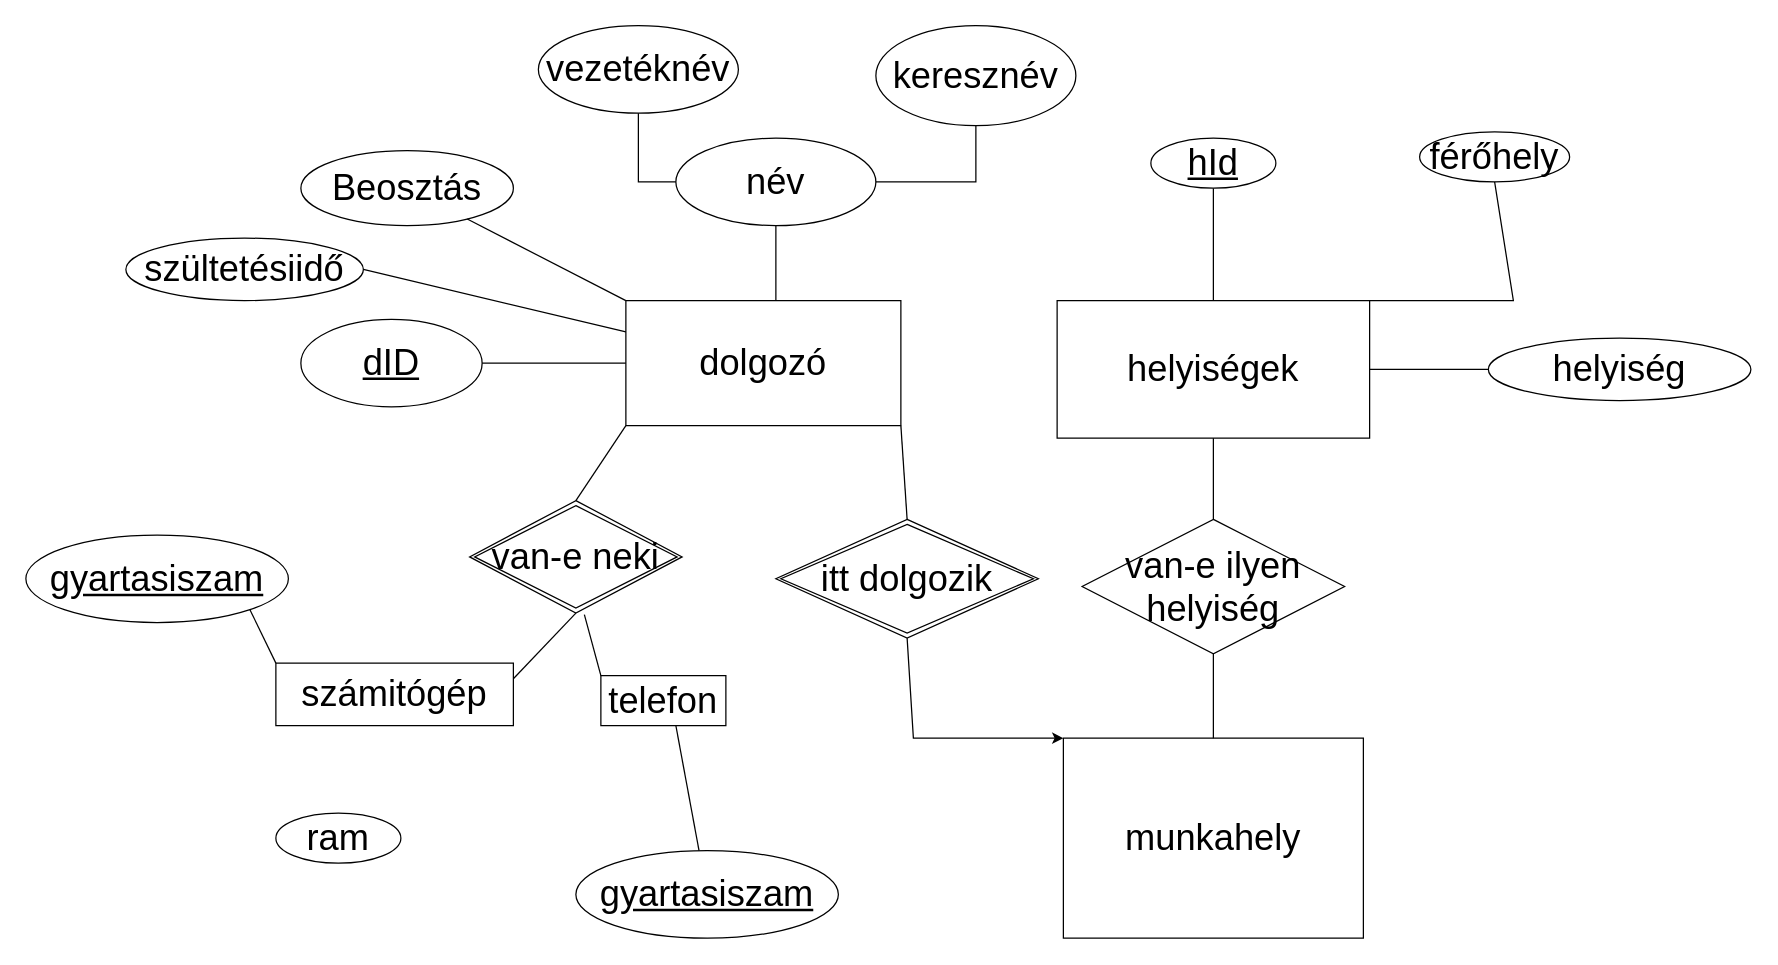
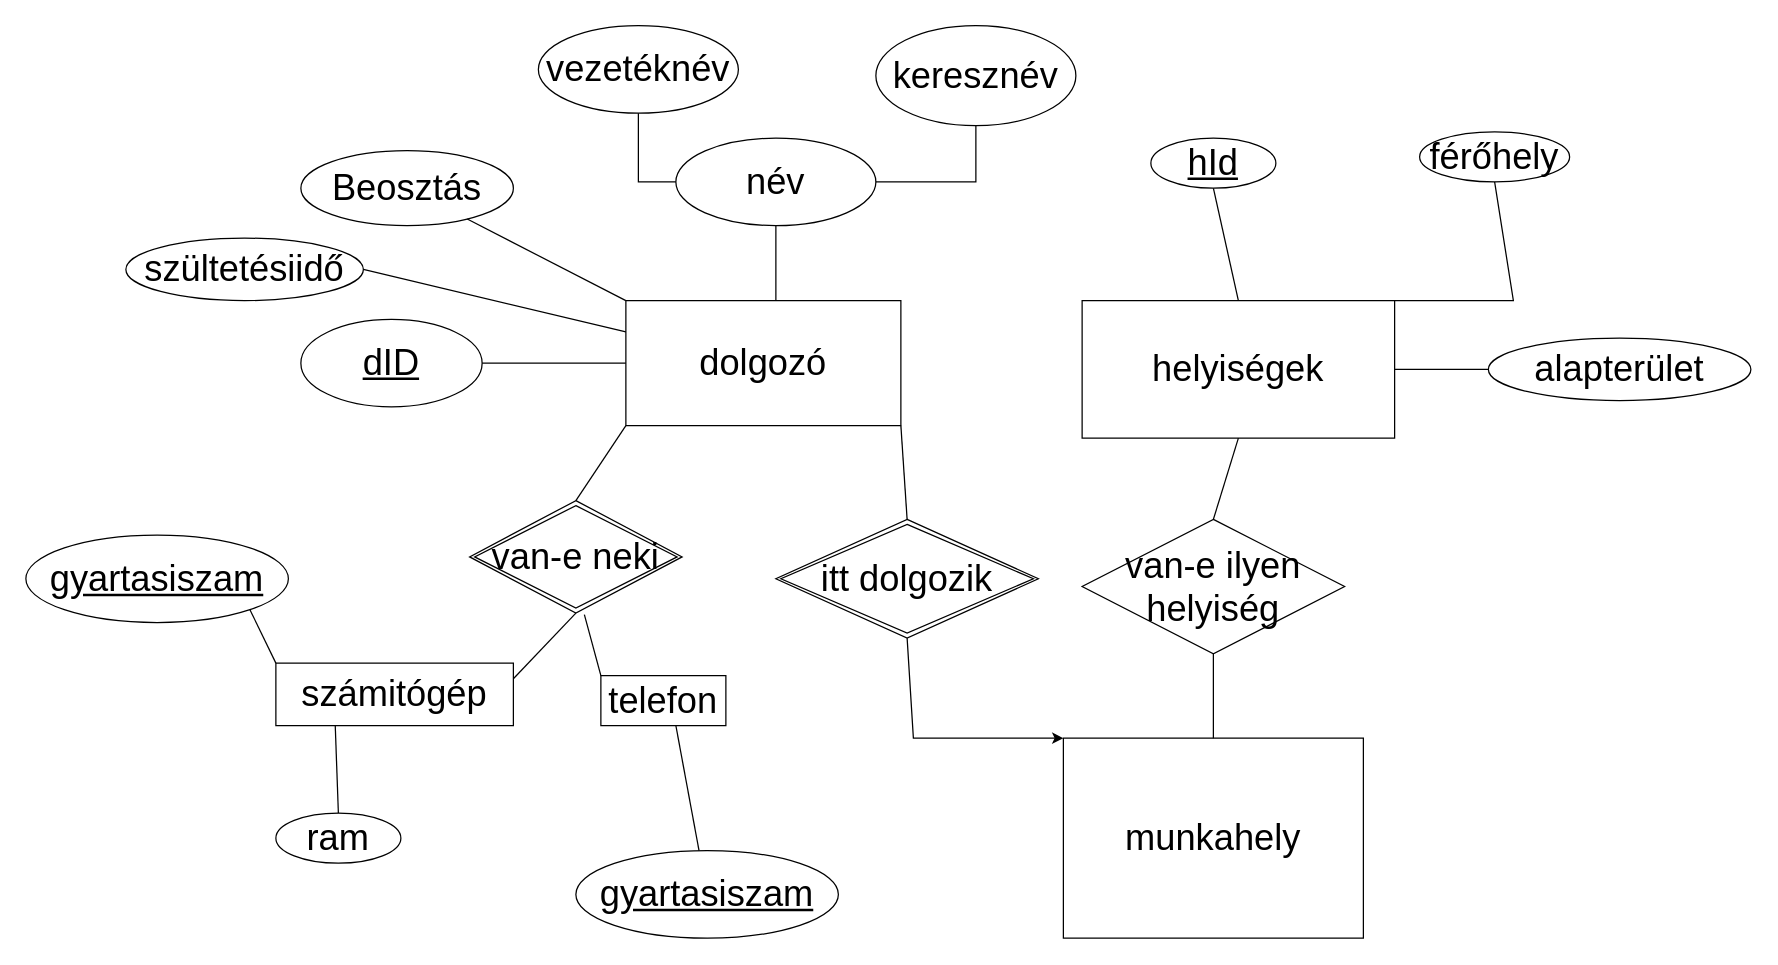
(1213, 369) -> (1238, 369)
(1619, 369) -> (1619, 369)
none -> (337, 769)
